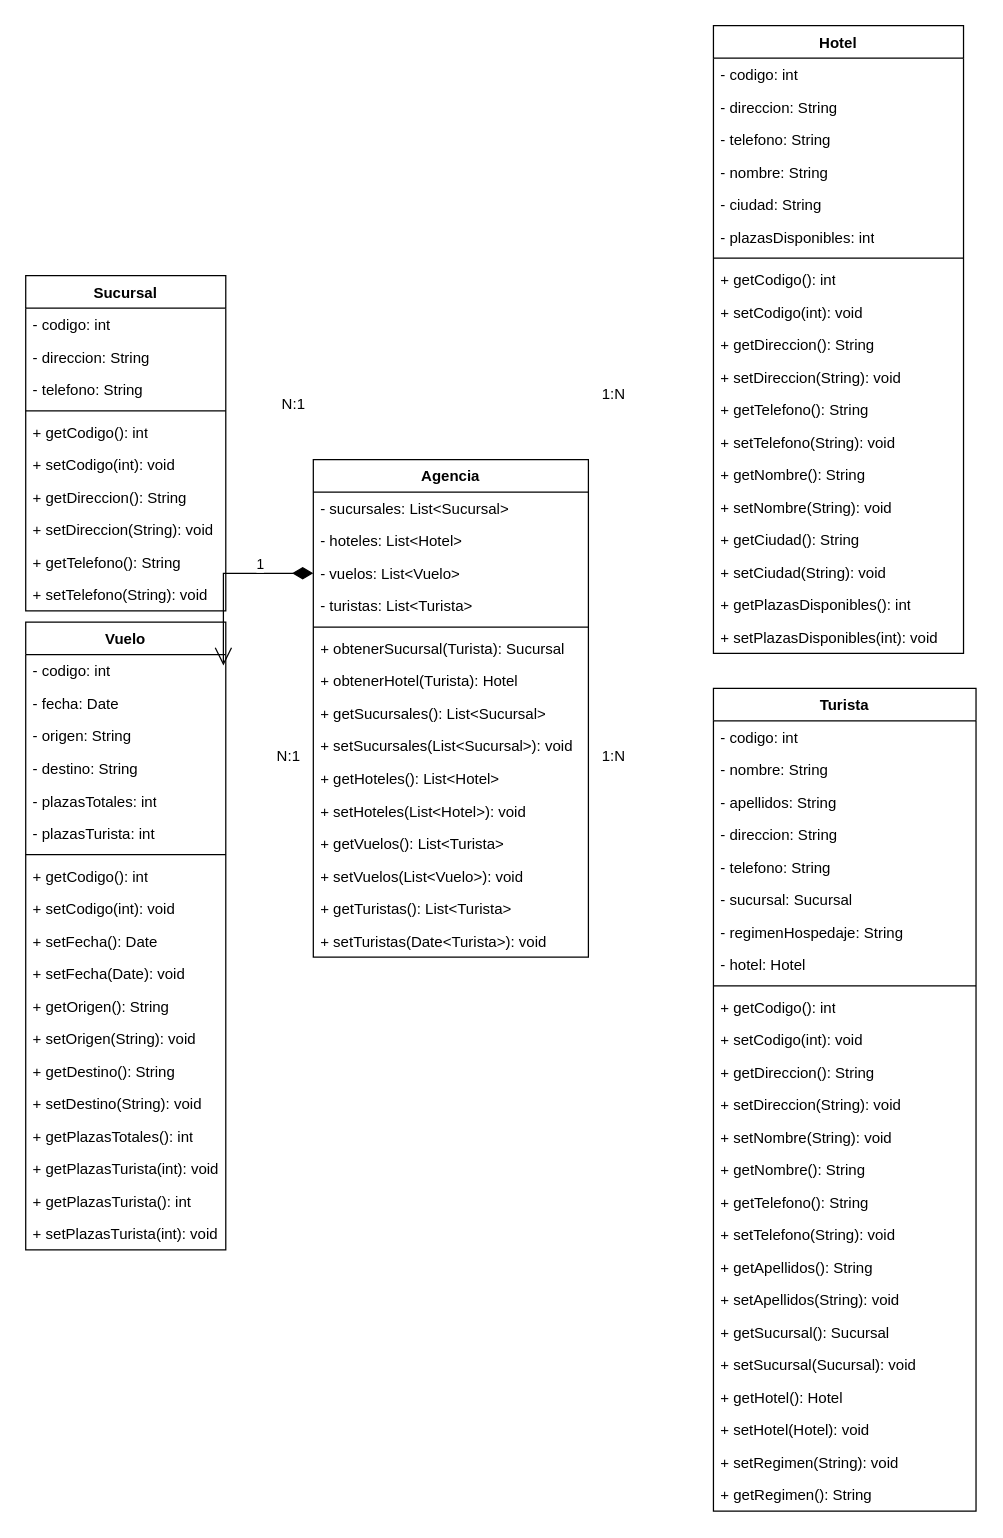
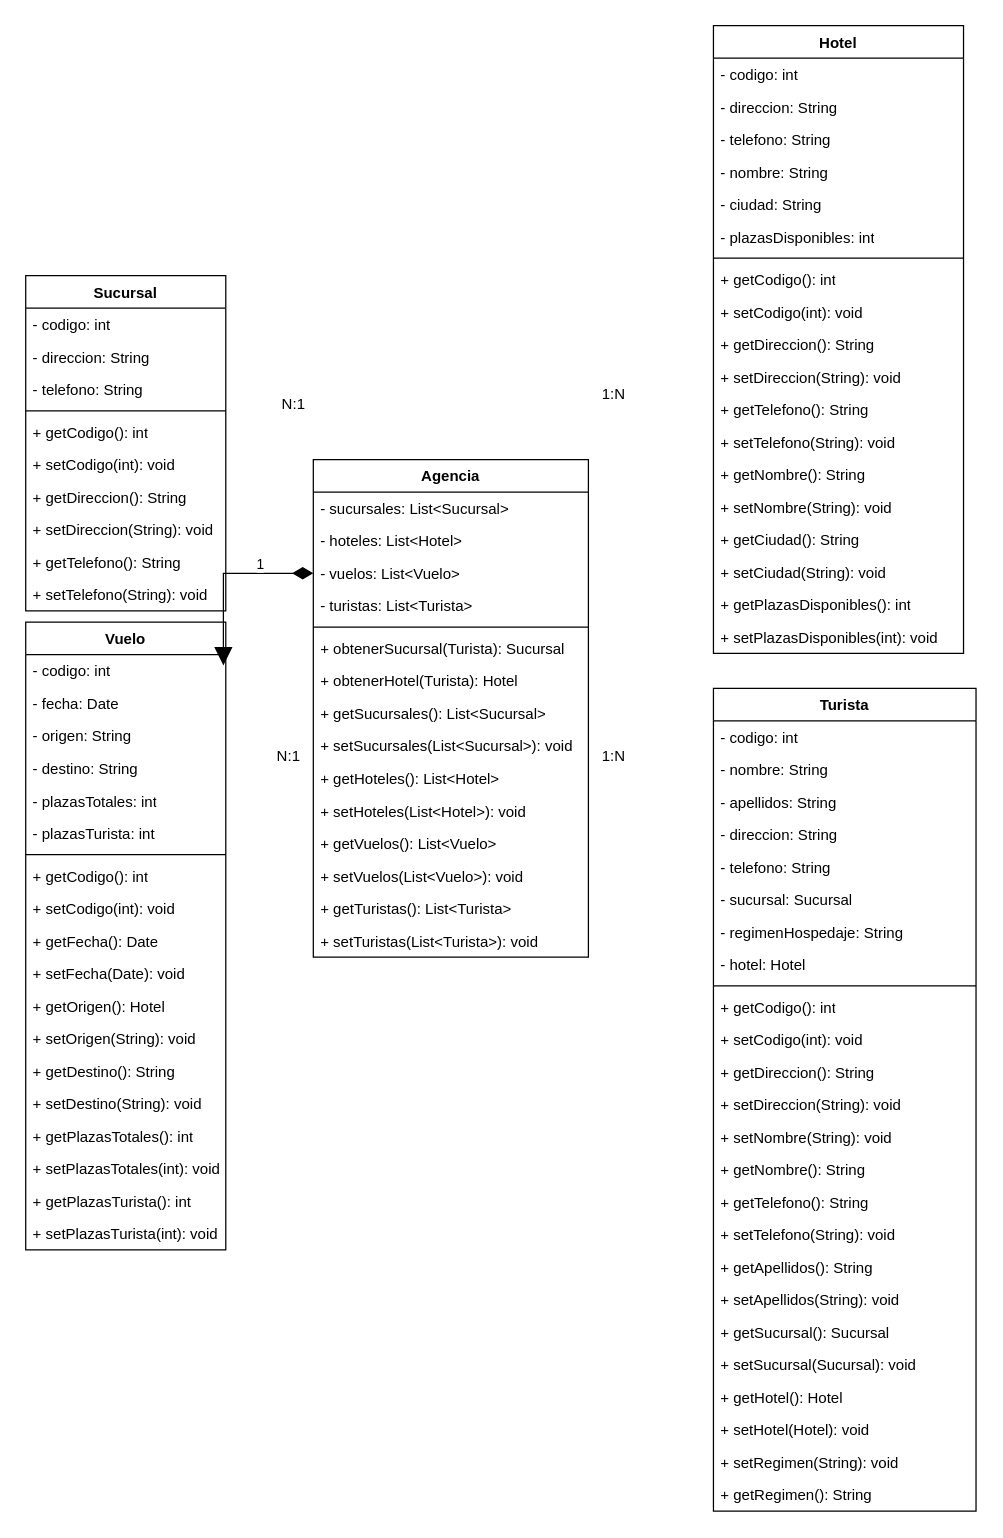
(223, 649) -> (223, 646)
(427, 845) -> (418, 845)
(103, 942) -> (103, 942)
(452, 942) -> (450, 942)
(112, 1007) -> (107, 1007)
(127, 1179) -> (127, 1179)
